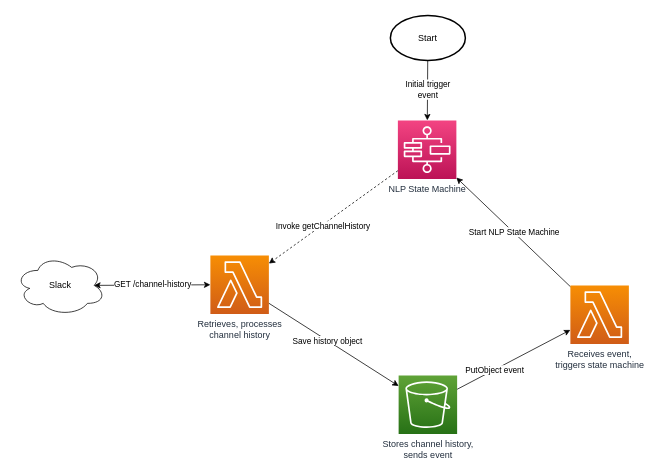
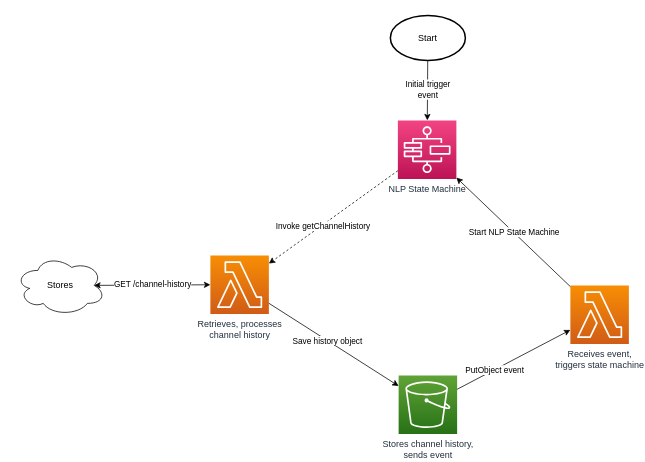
(60, 285) -> (60, 285)
